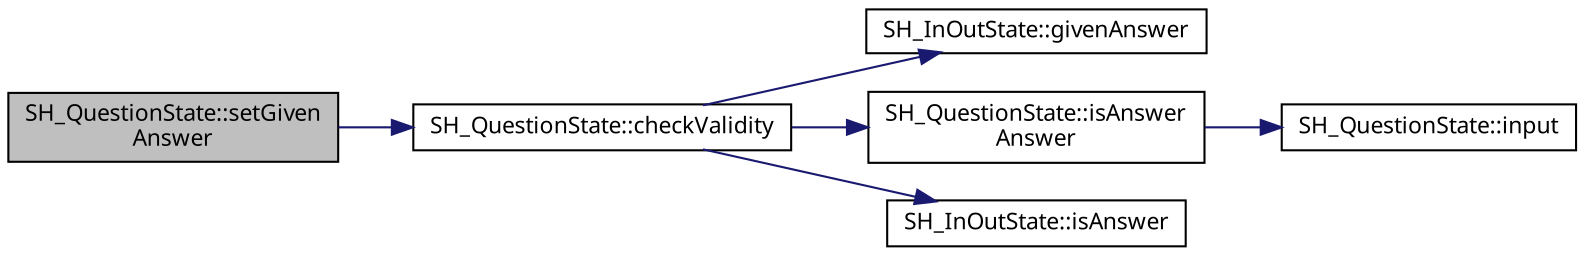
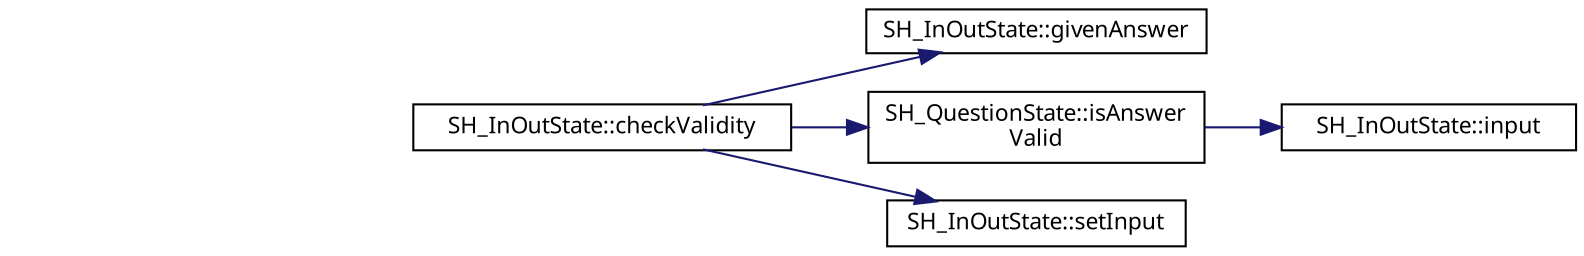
(173, 127) -> none
(602, 127) -> (602, 127)
(1036, 127) -> (1036, 127)
(1429, 127) -> (1429, 127)
(1036, 223) -> (1036, 223)
